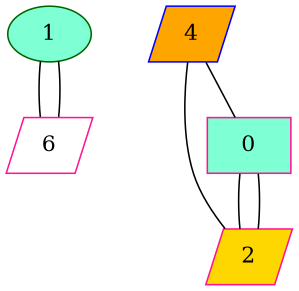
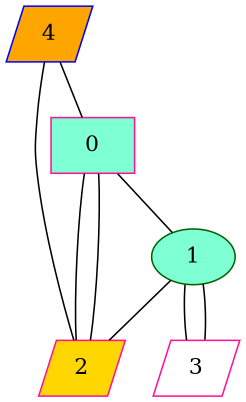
(49, 145) -> (196, 368)
none -> (145, 203)
none -> (140, 310)
